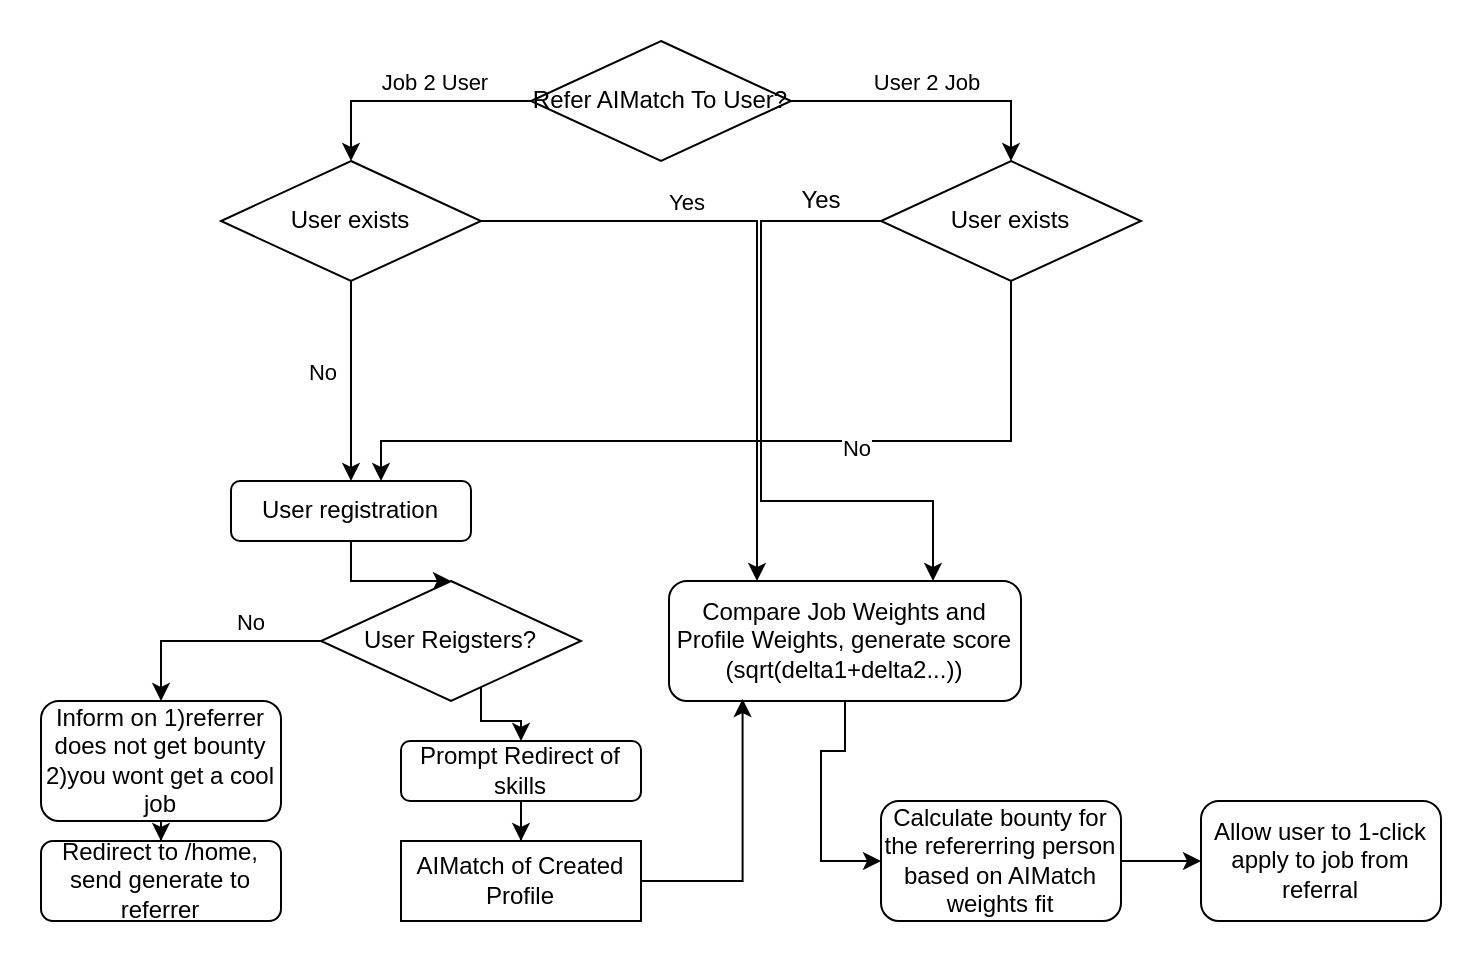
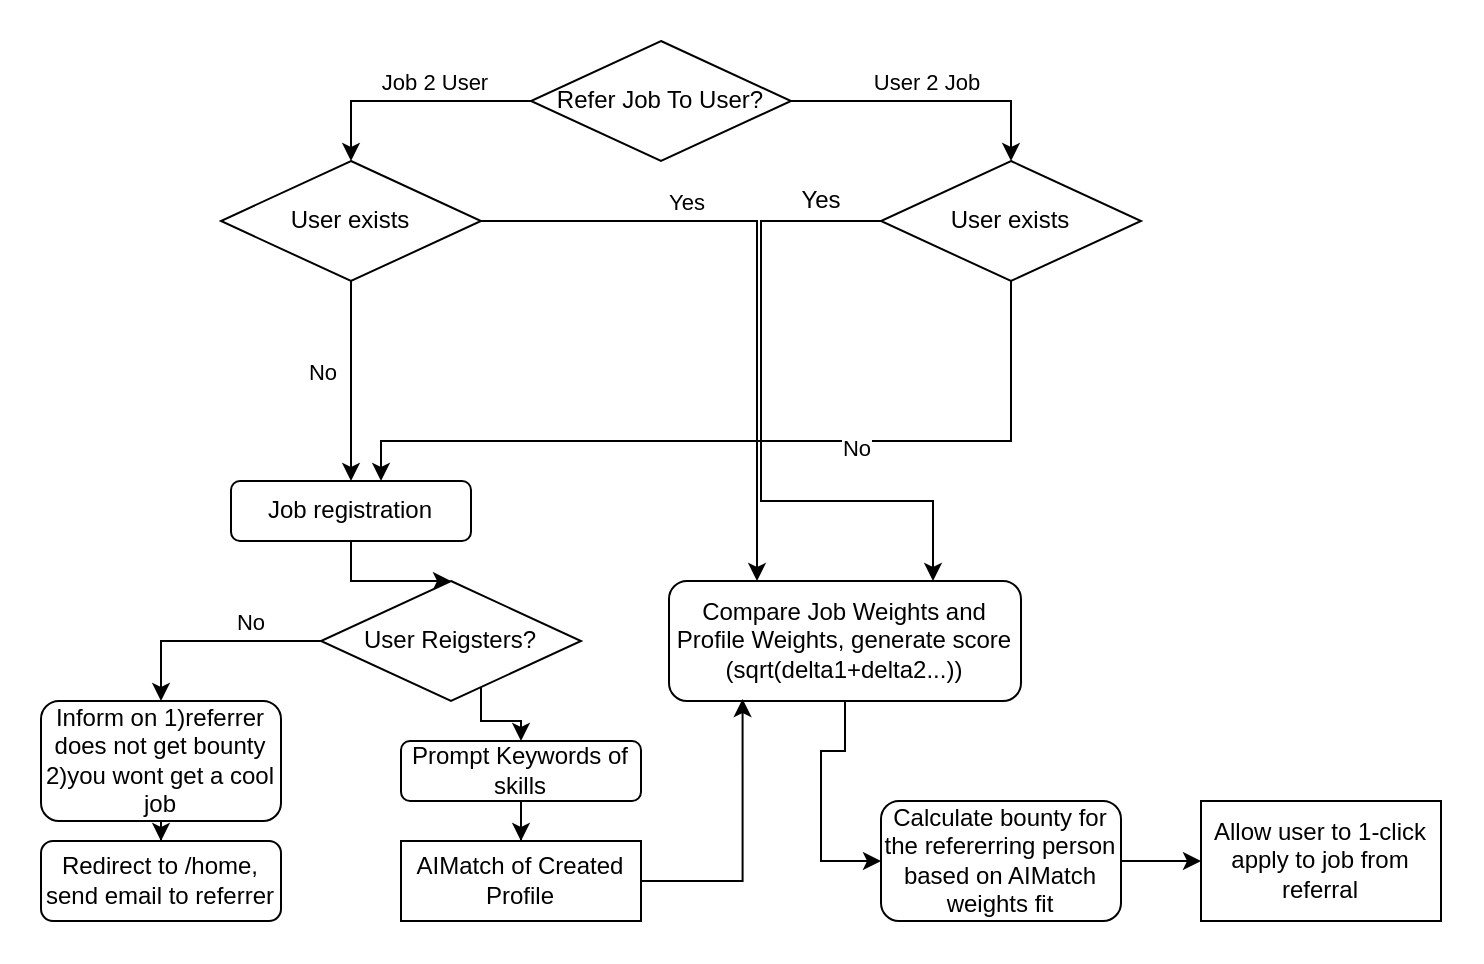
(661, 101) -> (661, 101)
(351, 511) -> (351, 511)
(521, 771) -> (521, 771)
(1321, 861) -> (1321, 861)
(161, 881) -> (161, 881)
